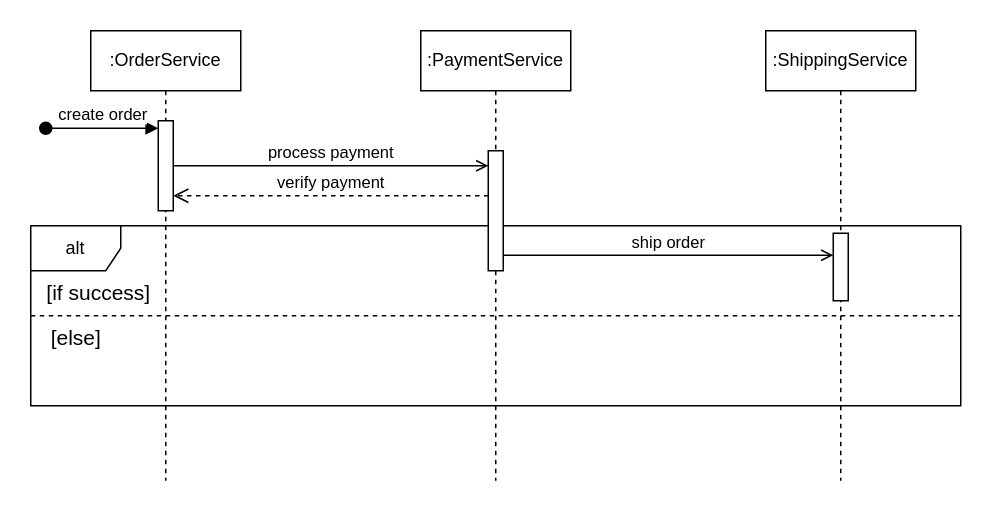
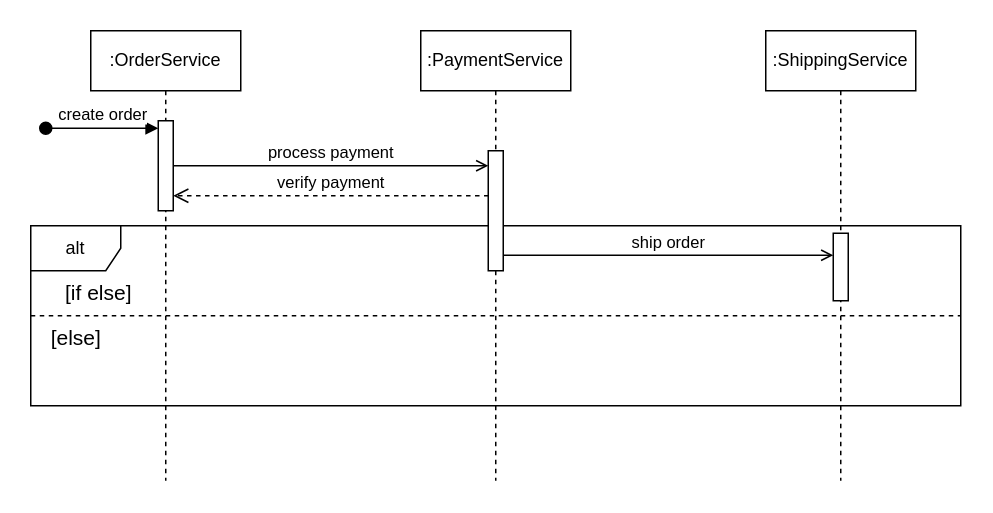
(99, 293) -> (99, 293)
